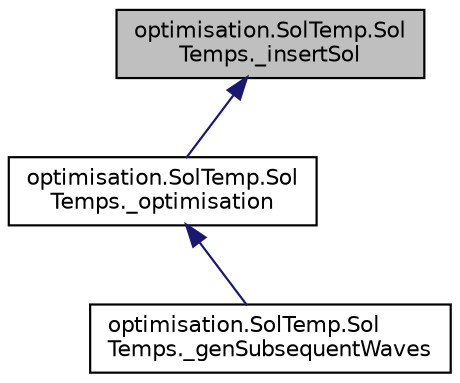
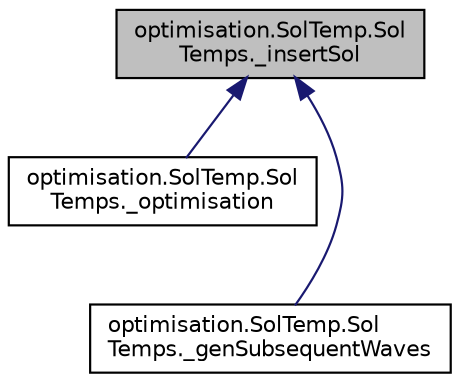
(223, 274) -> (341, 202)
